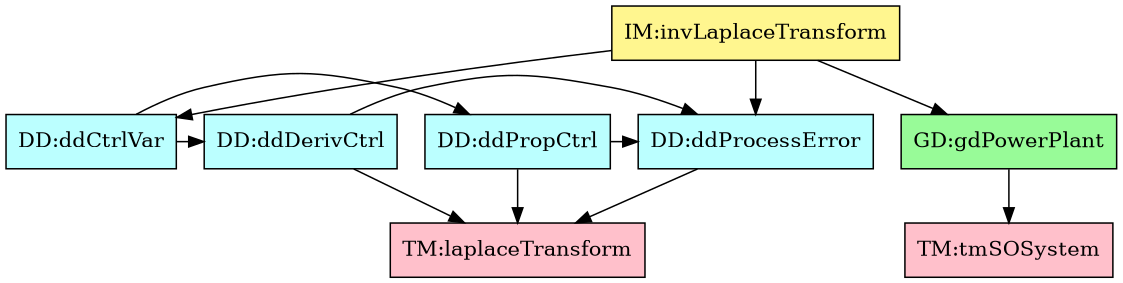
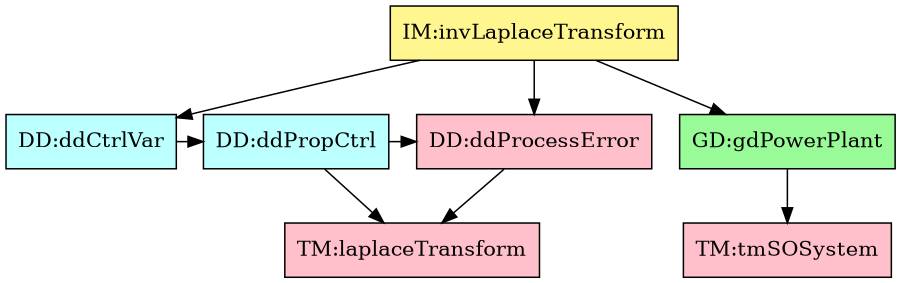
(301, 142) -> none
(756, 142) -> (534, 142)
